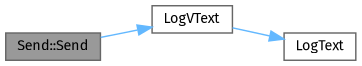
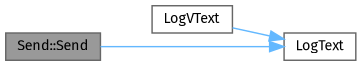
(119, 34) -> (185, 47)
